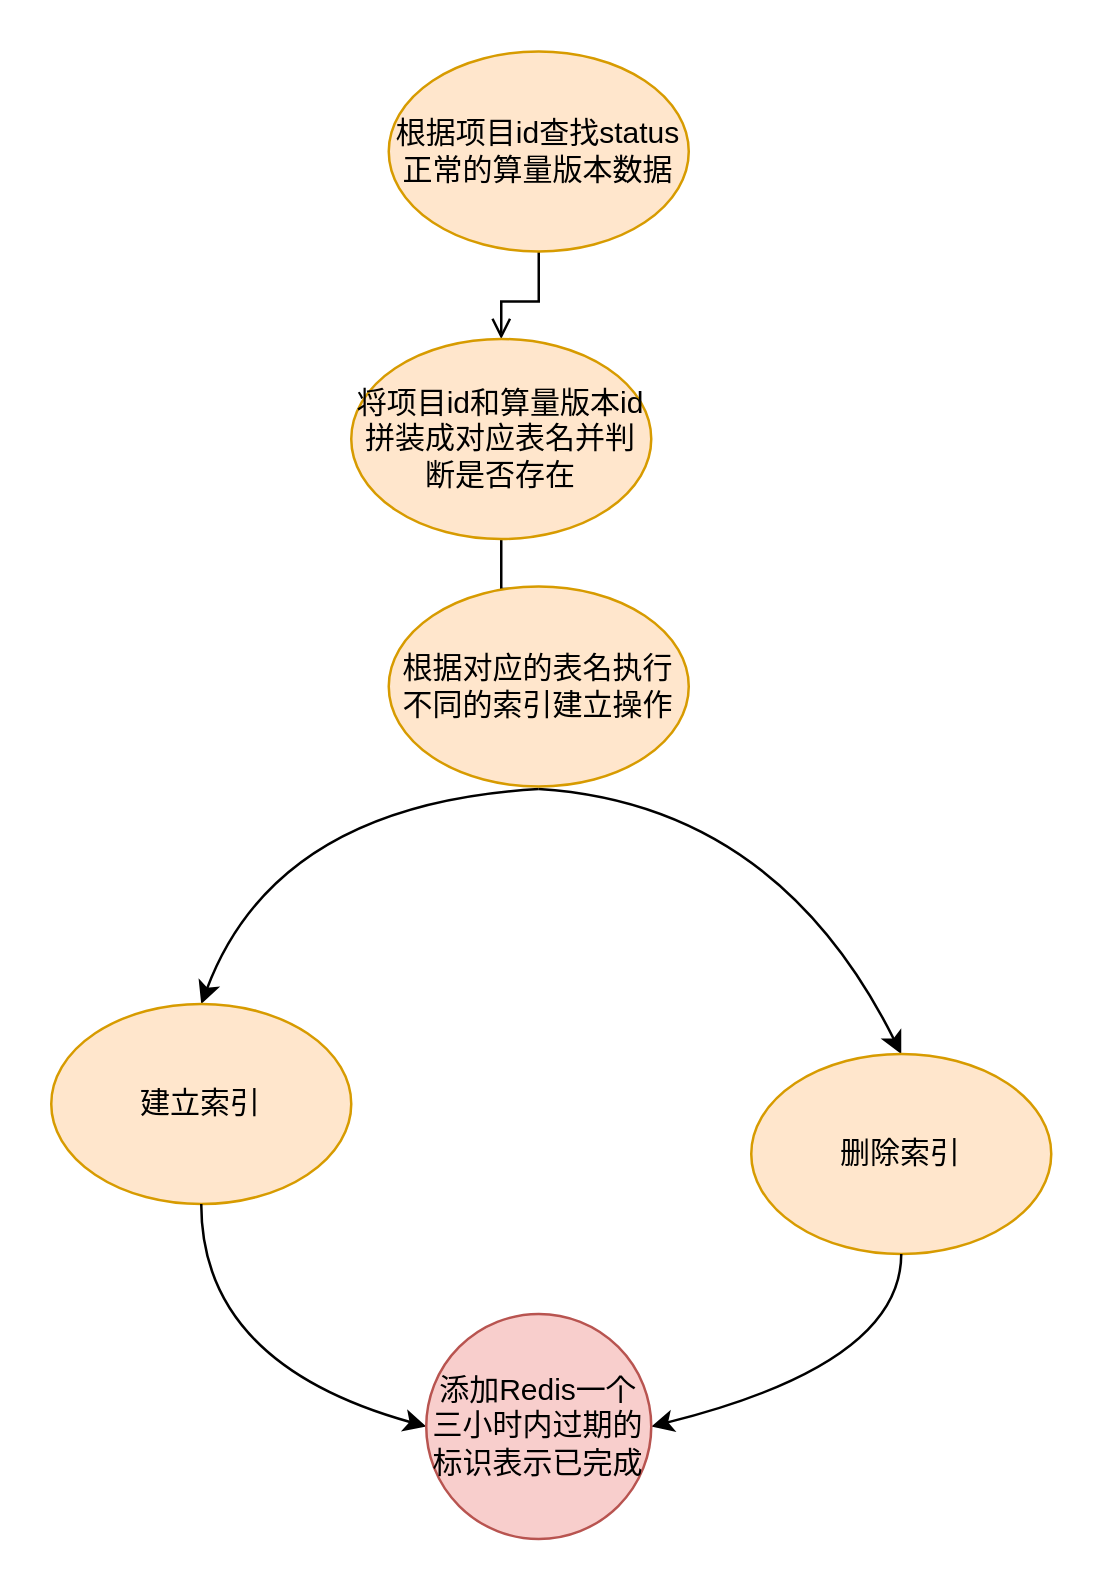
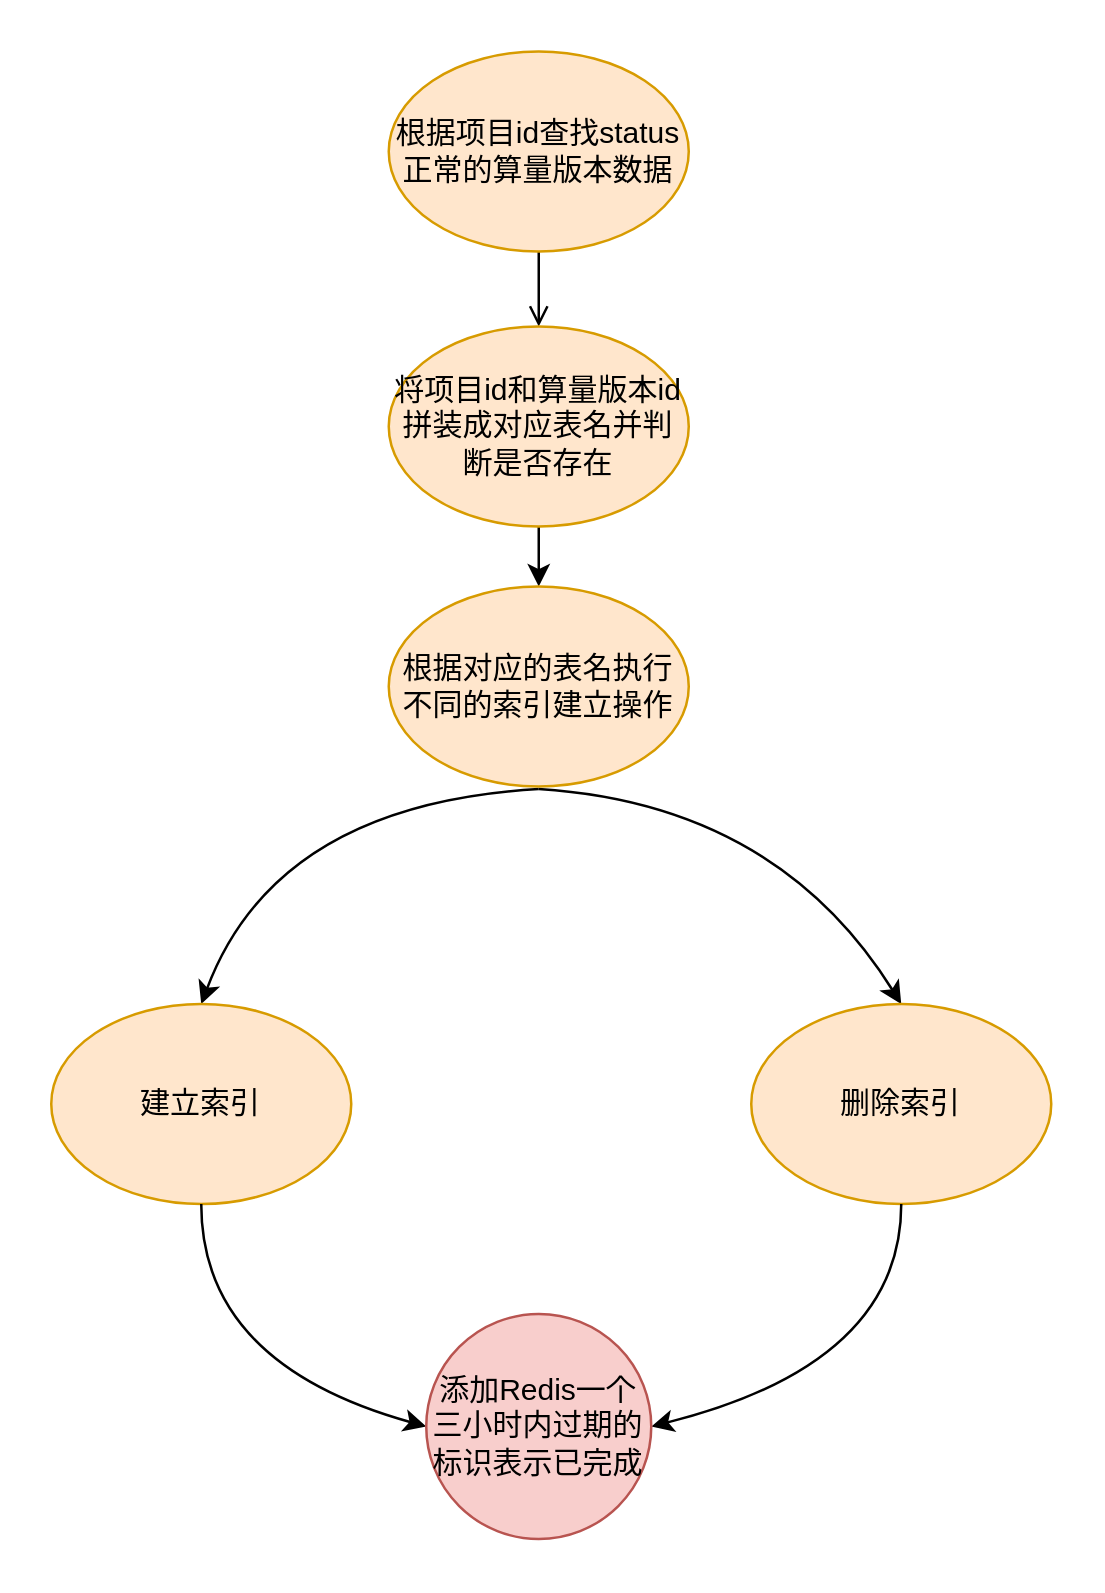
(501, 439) -> (539, 426)
(901, 1154) -> (901, 1104)
